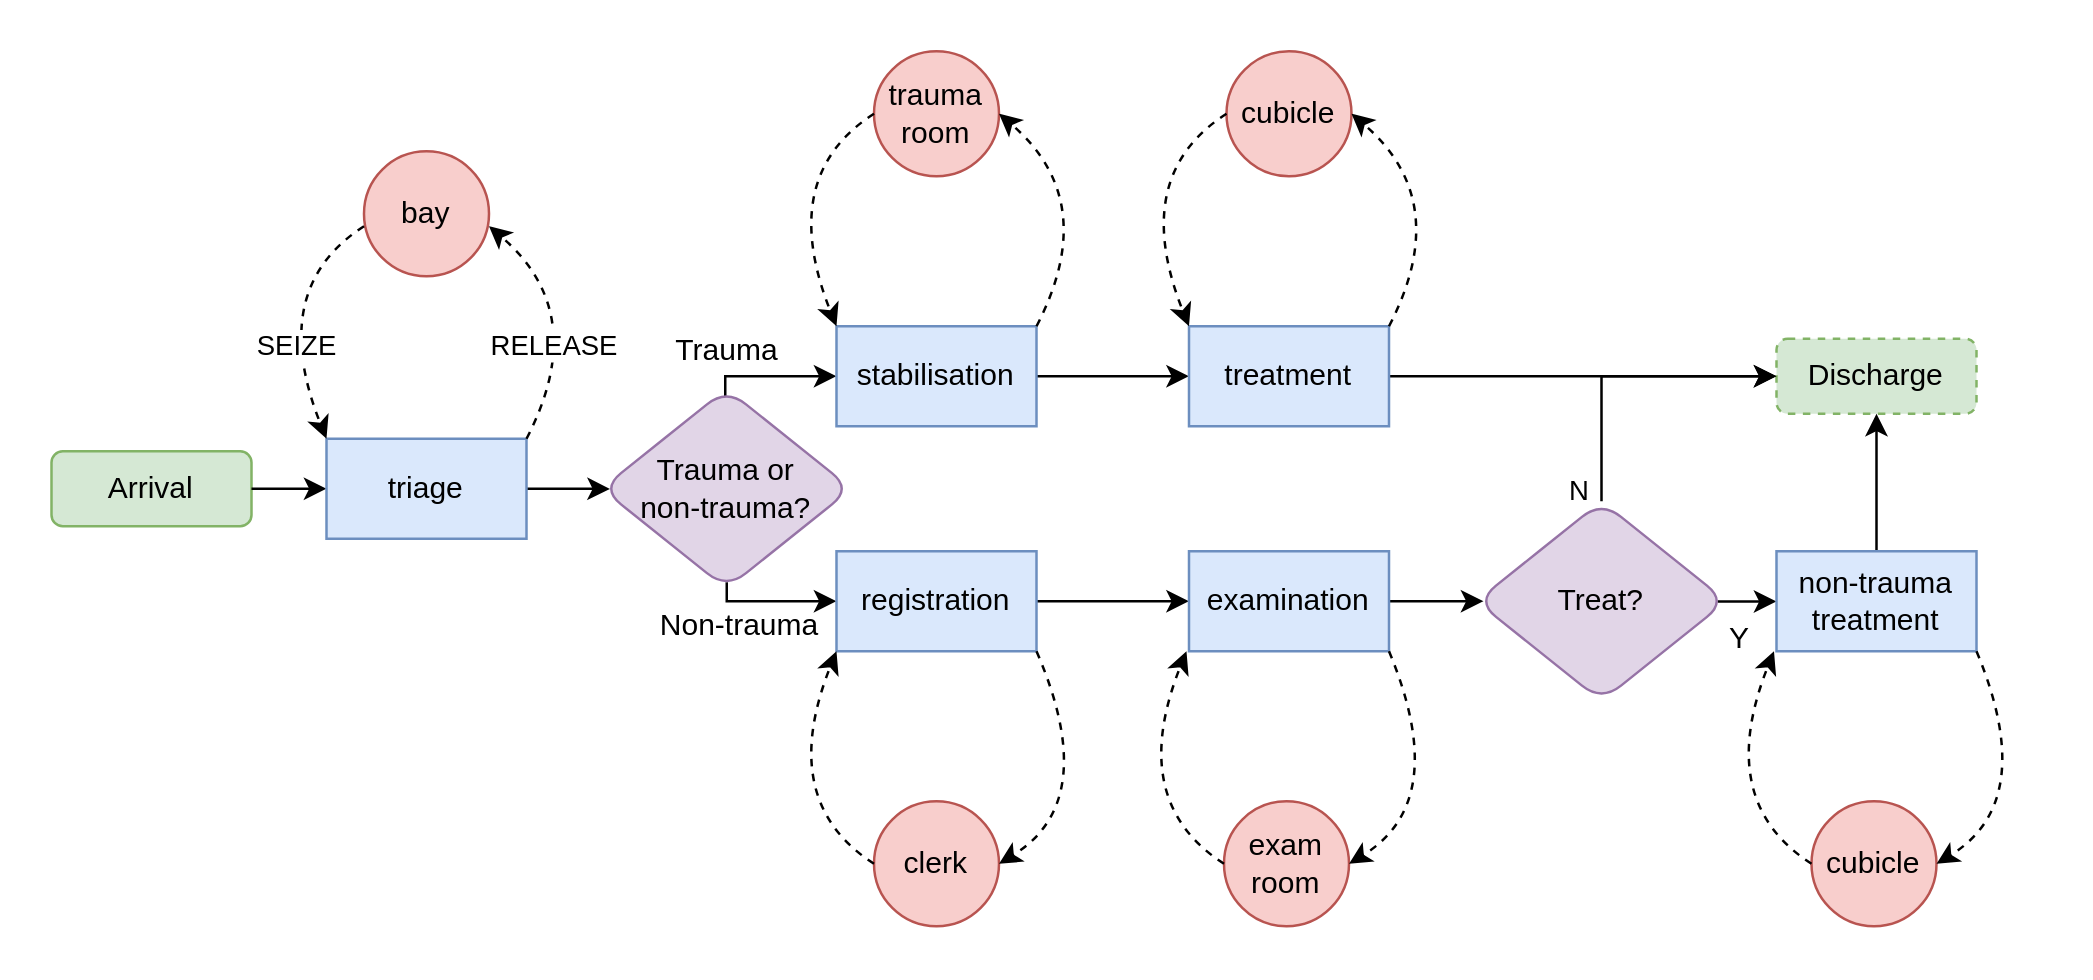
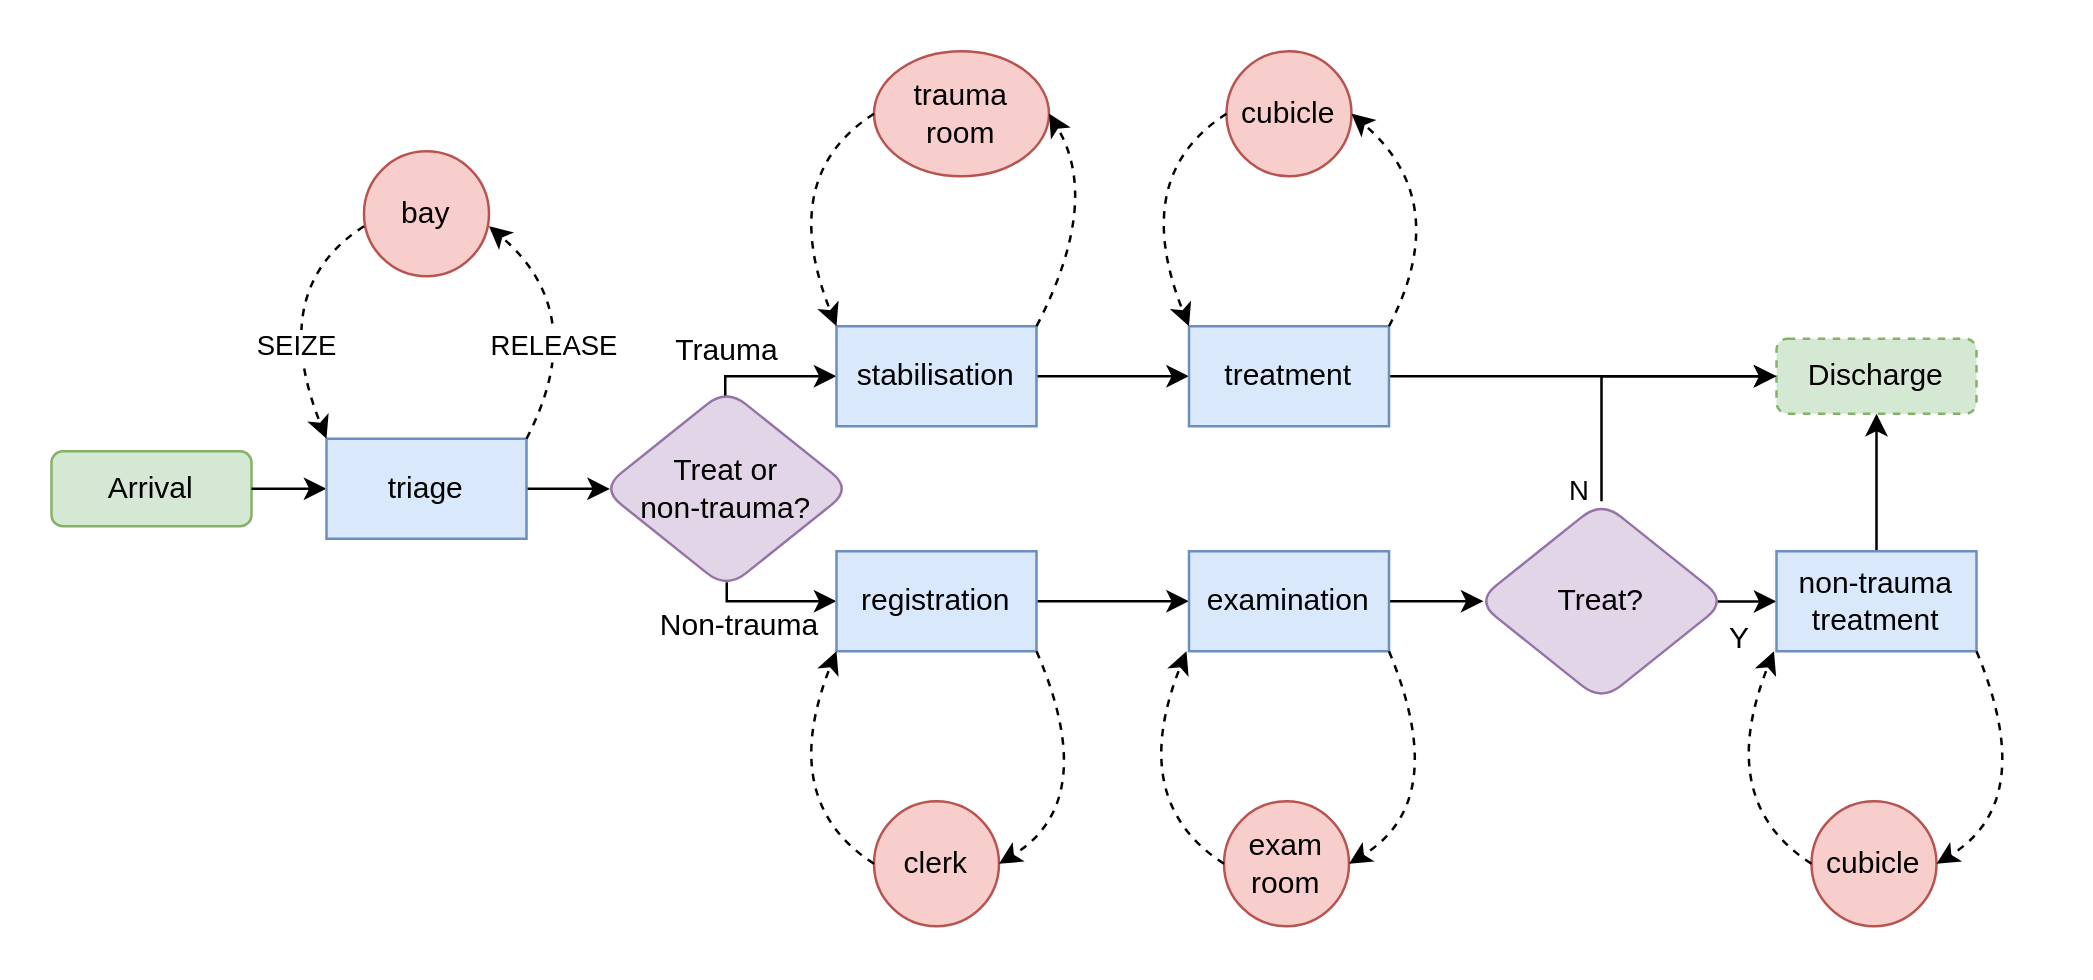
(936, 114) -> (961, 114)
(726, 489) -> (726, 489)
